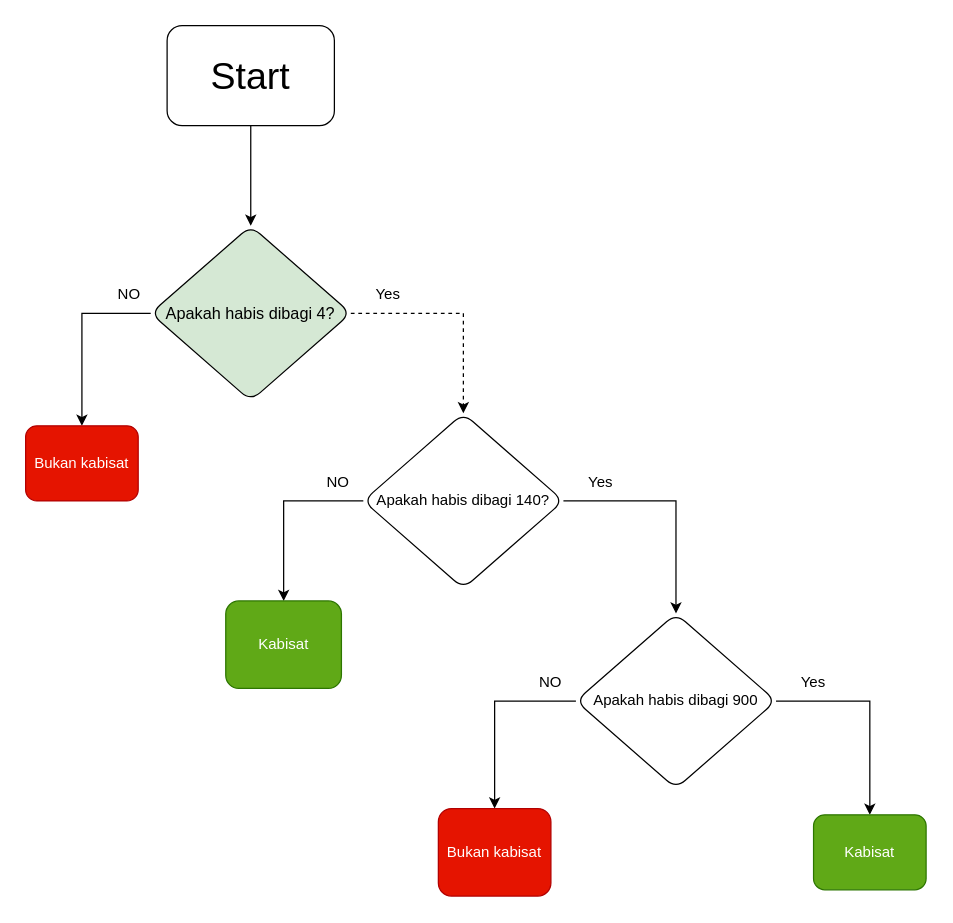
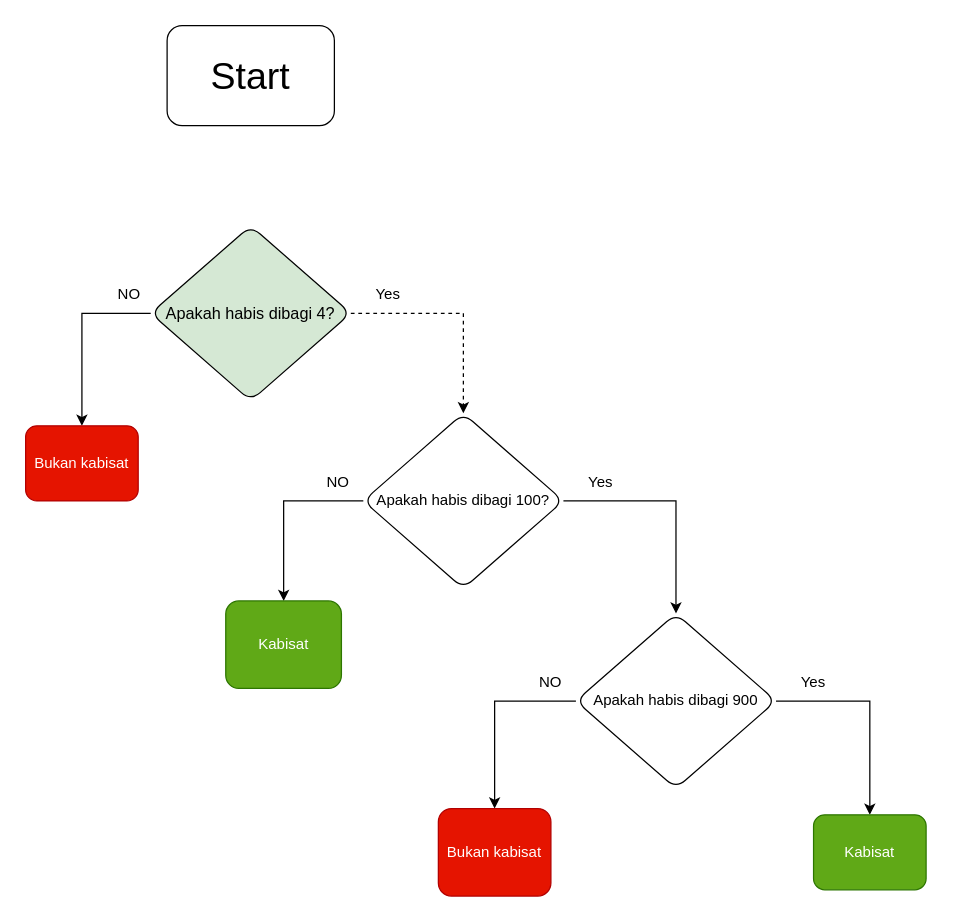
(251, 172) -> none
(463, 501) -> (463, 501)
